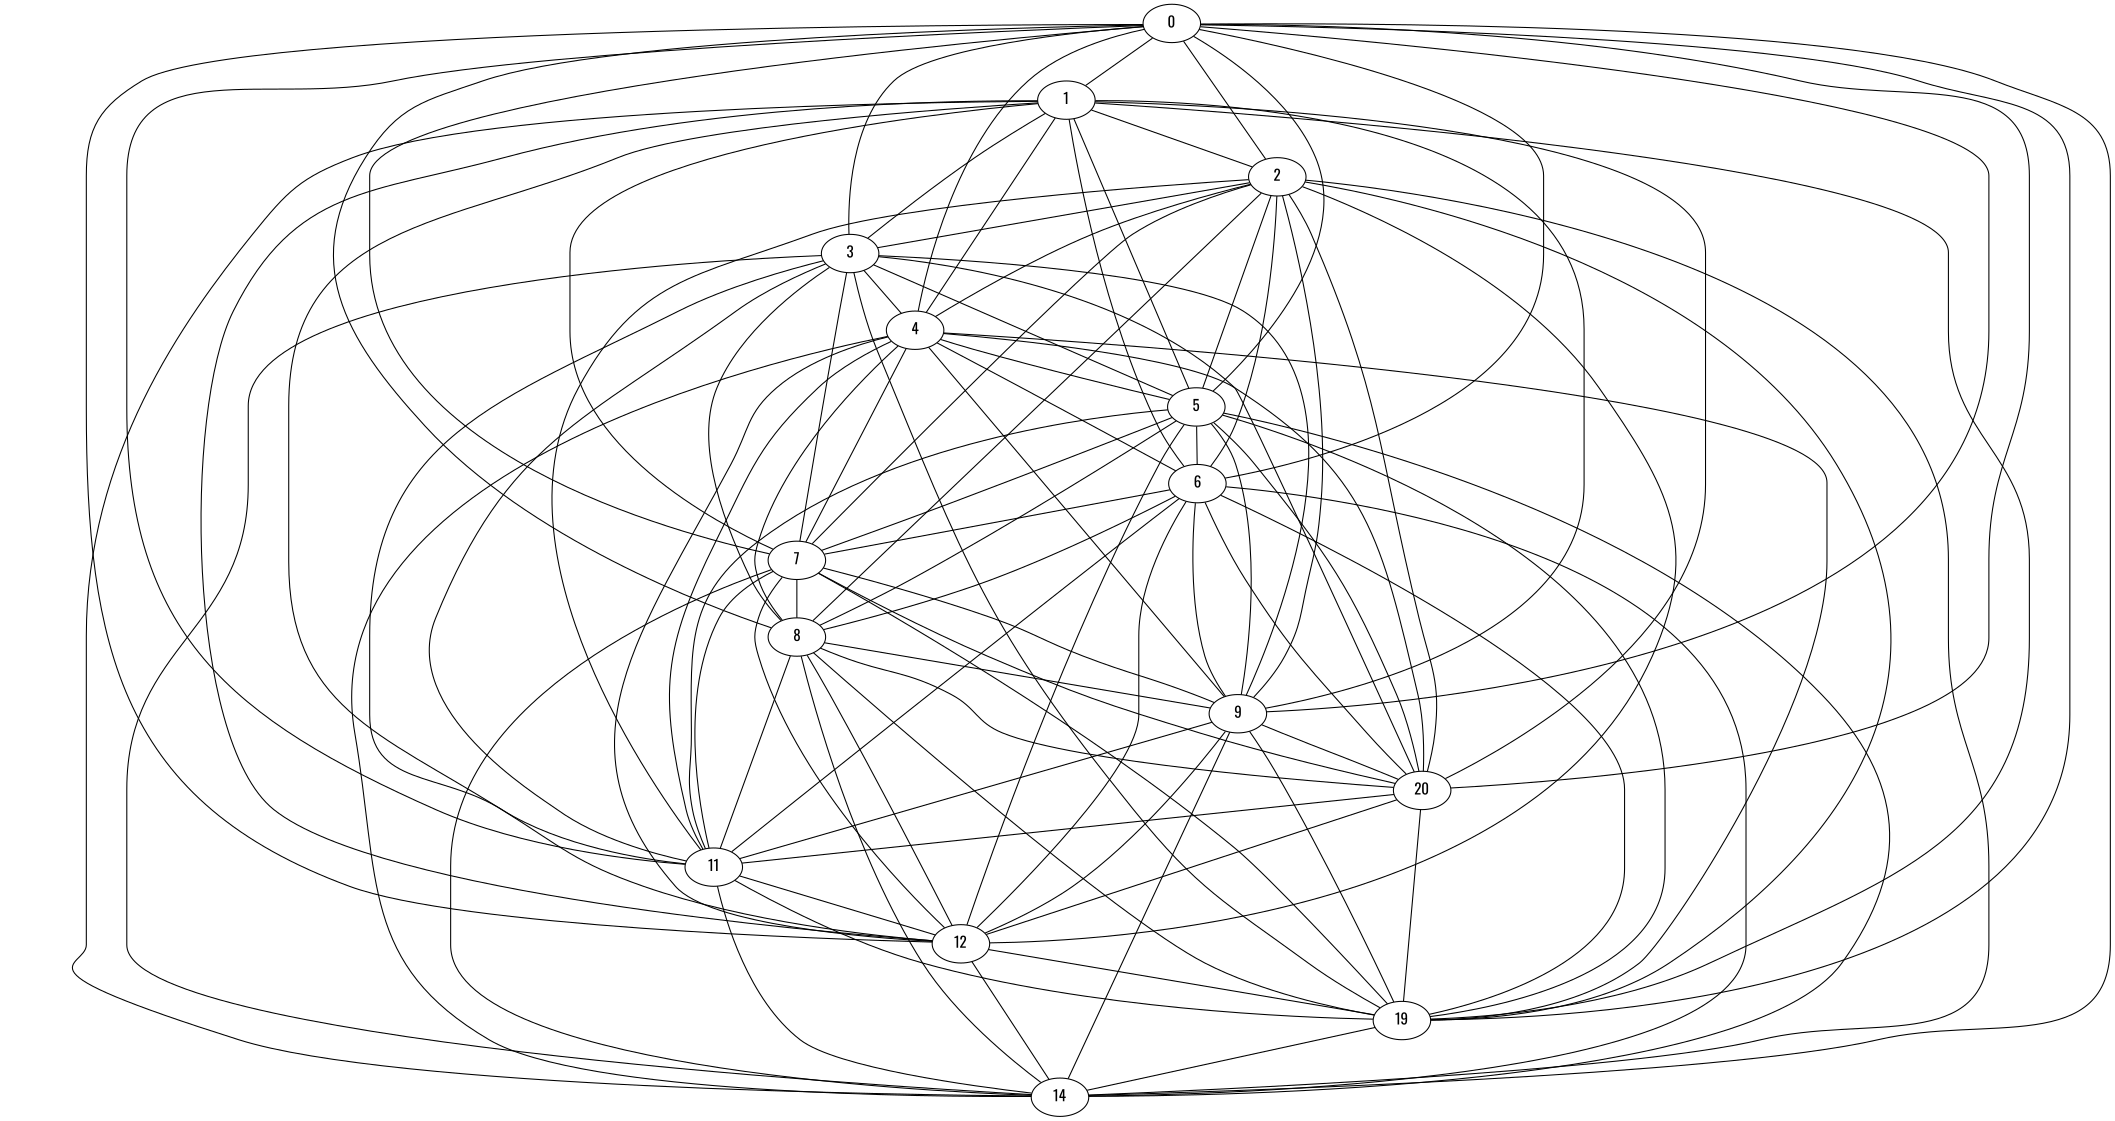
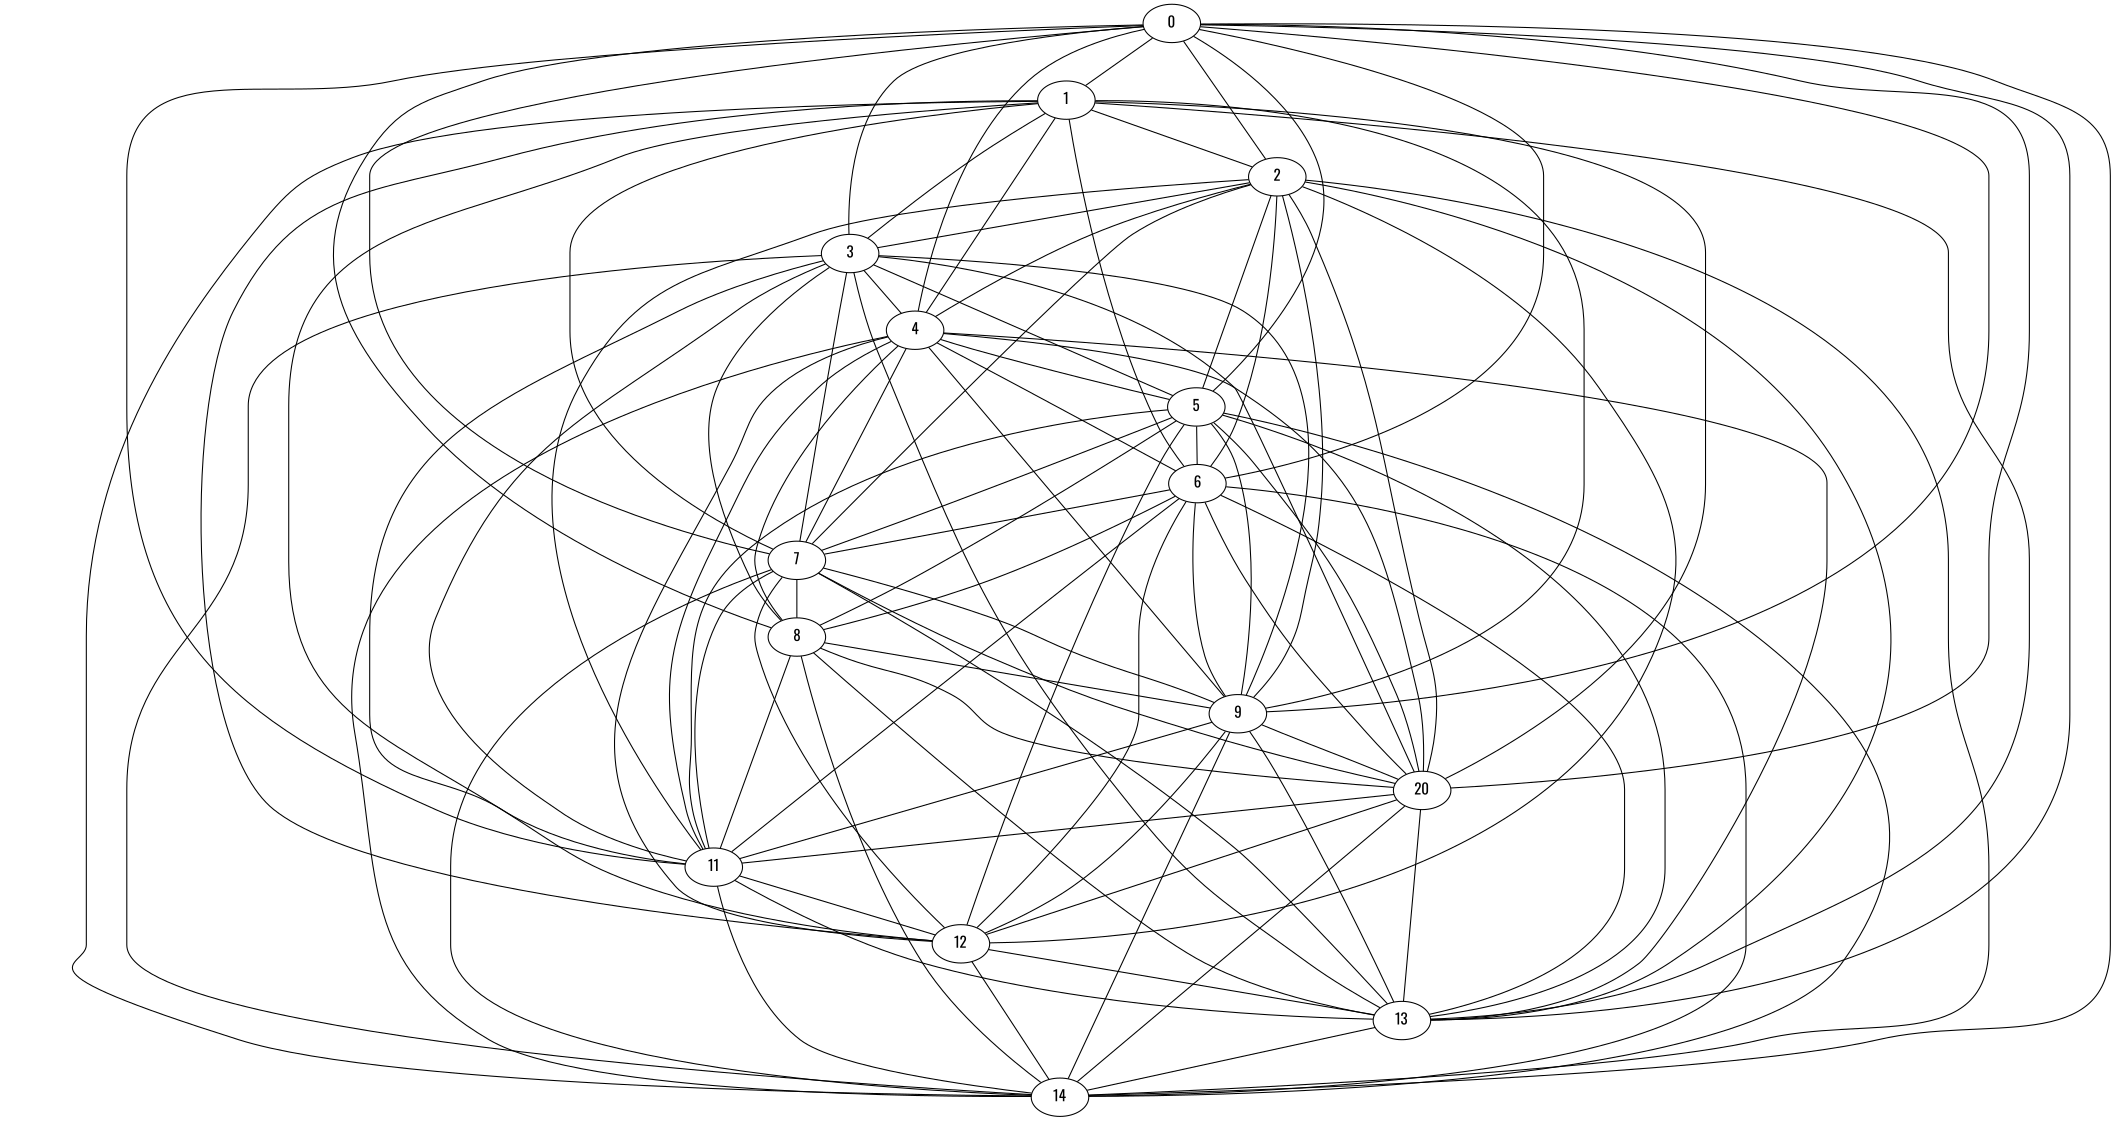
(1131, 254) -> none
(86, 321) -> none
(1037, 407) -> none
(881, 789) -> none
none -> (1241, 944)
(1402, 1021) -> (1402, 1021)
